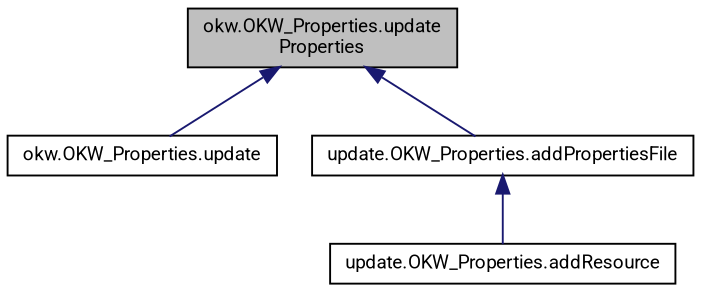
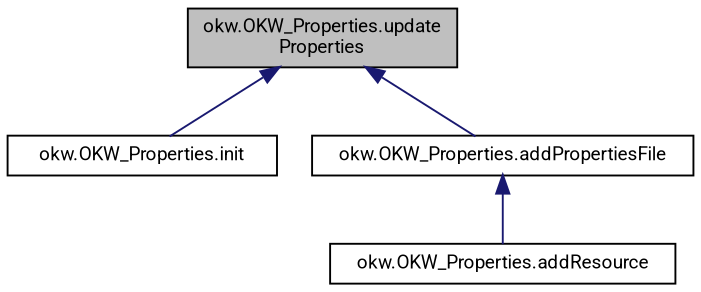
(142, 156) -> (142, 156)
(503, 156) -> (503, 156)
(503, 264) -> (503, 264)
